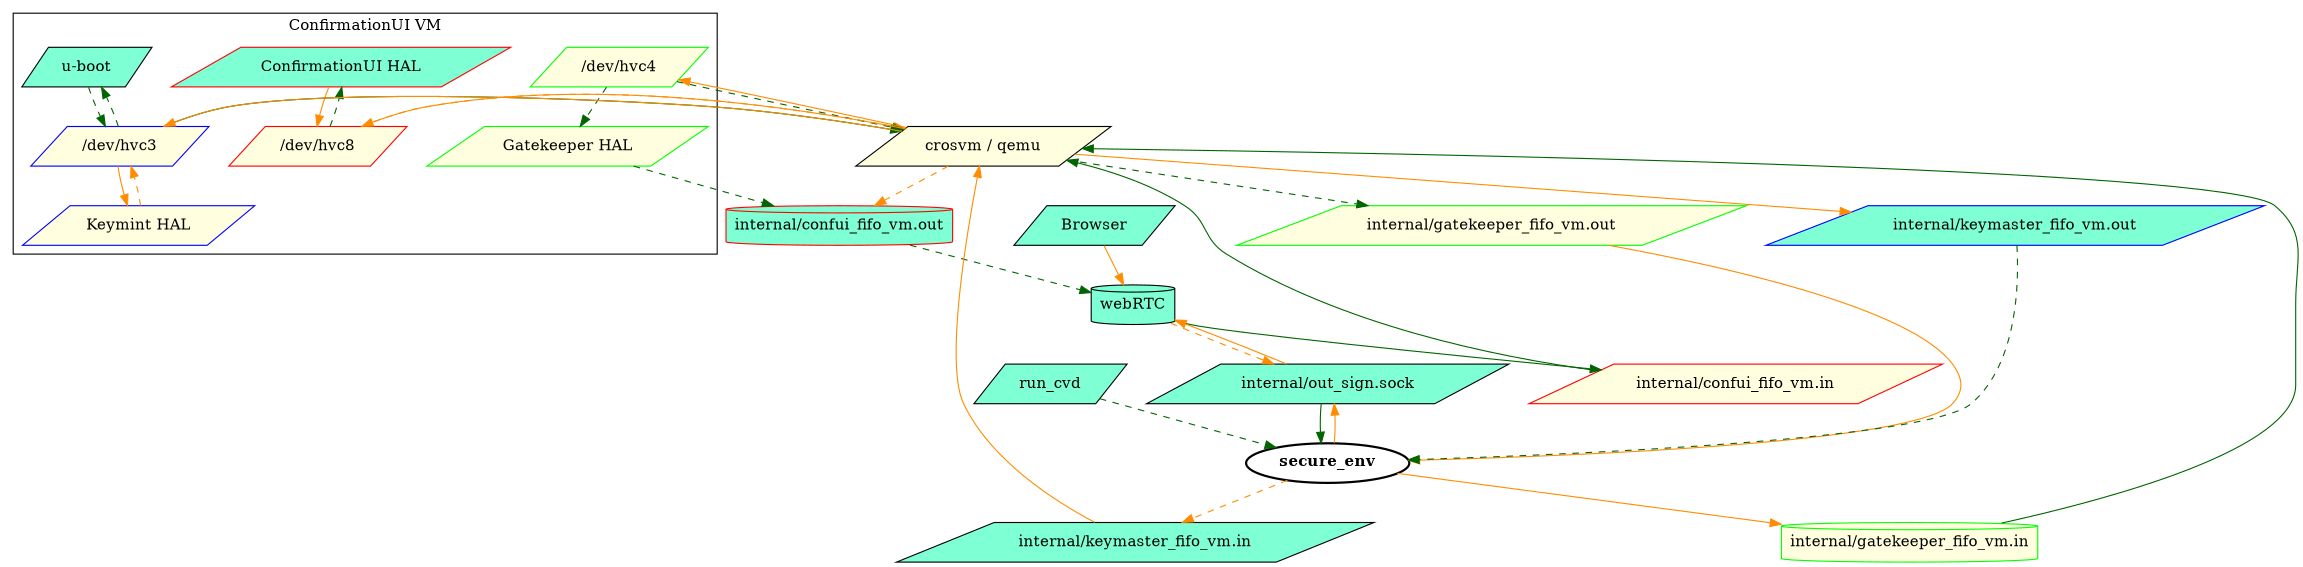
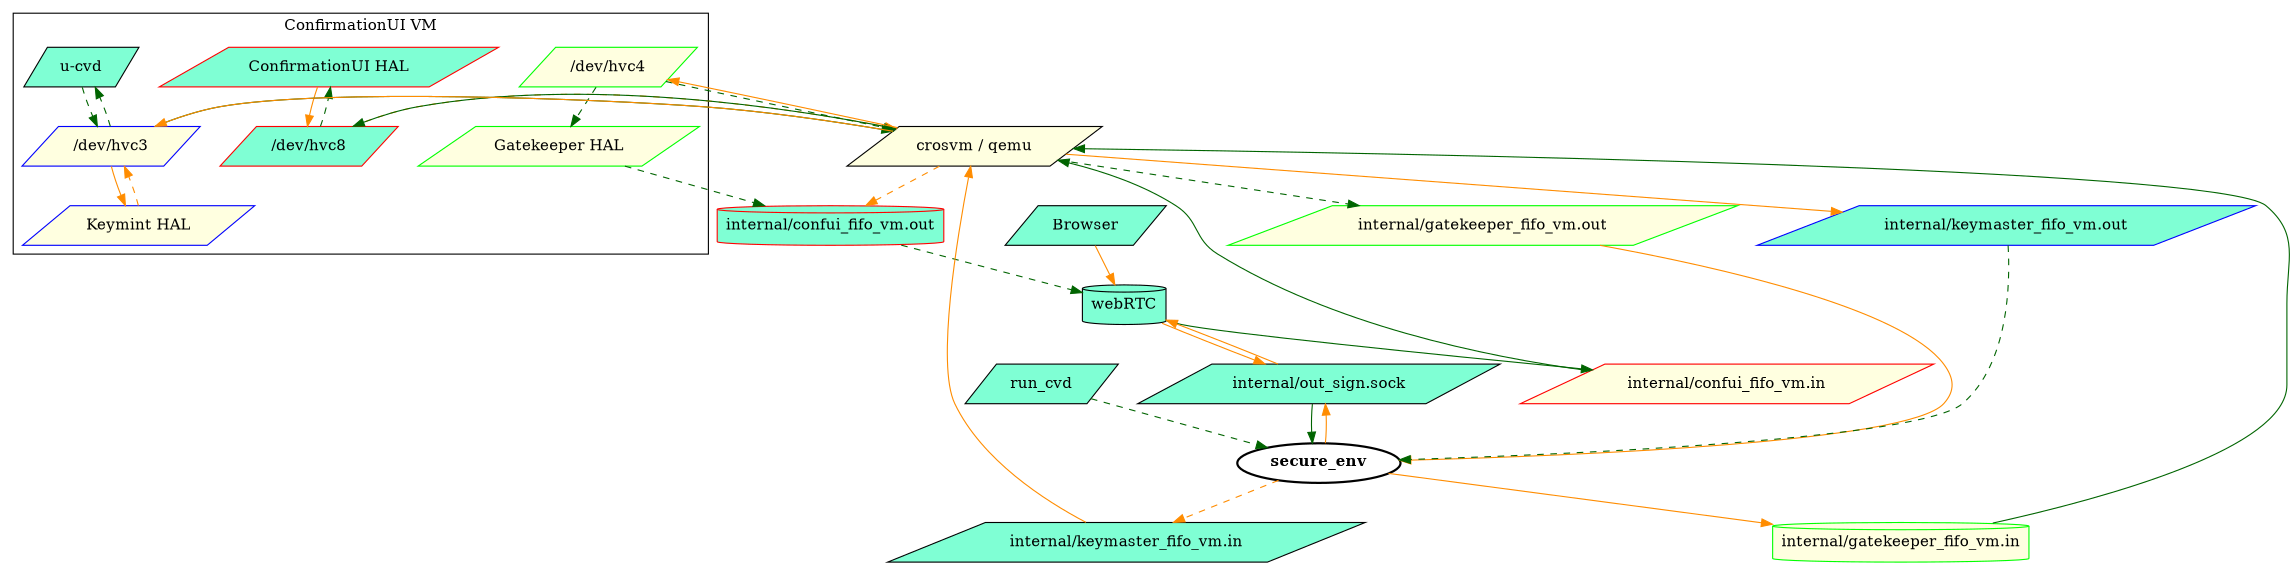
(87, 67) -> (81, 67)
(638, 96) -> (629, 96)
(318, 146) -> (309, 146)
(1217, 342) -> (1208, 342)
